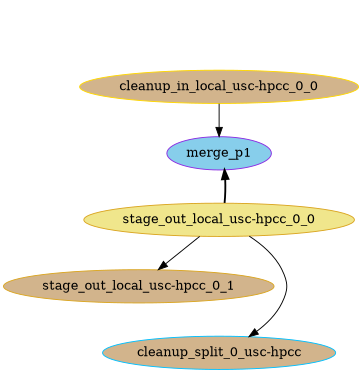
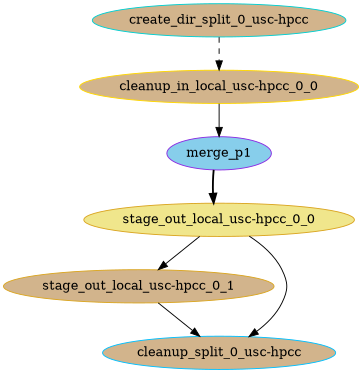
none -> (219, 20)
(225, 191) -> (213, 182)
none -> (175, 317)
